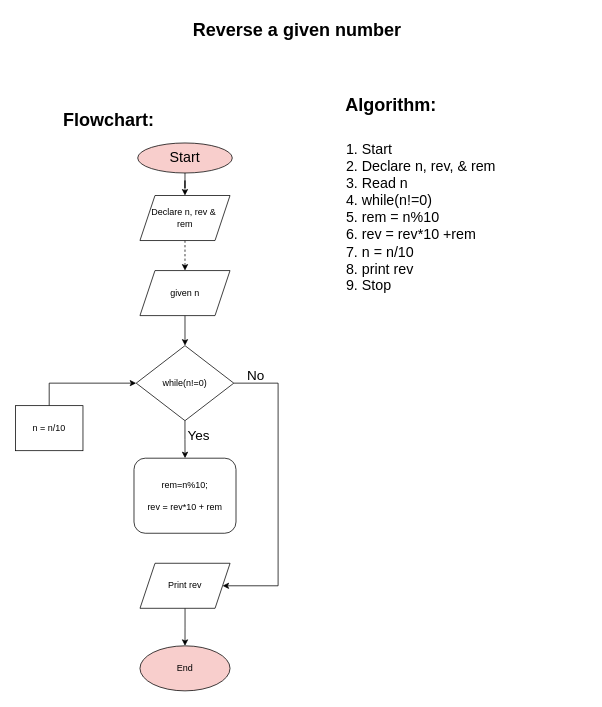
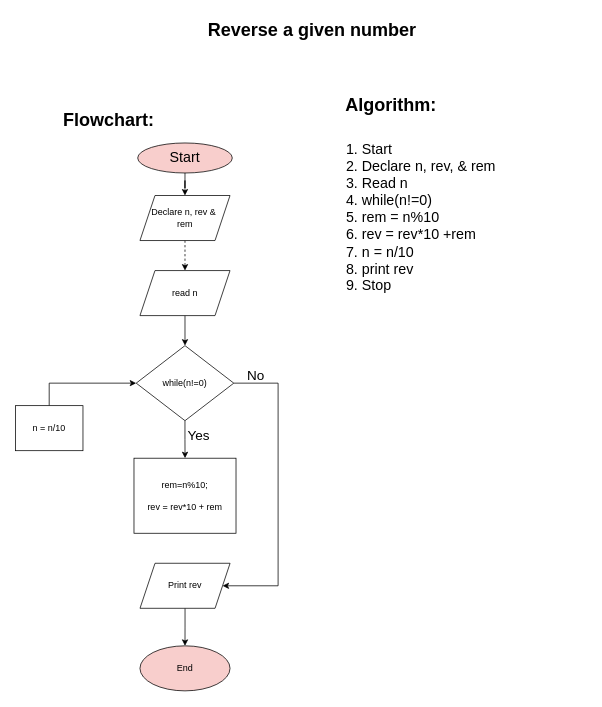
(297, 30) -> (312, 30)
(185, 293) -> (185, 293)
(185, 495) -> (185, 495)
